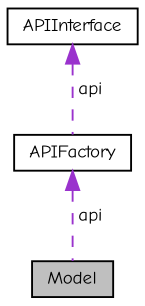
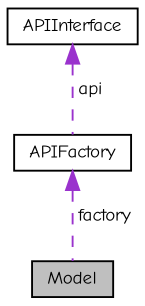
(88, 216) -> (102, 216)
